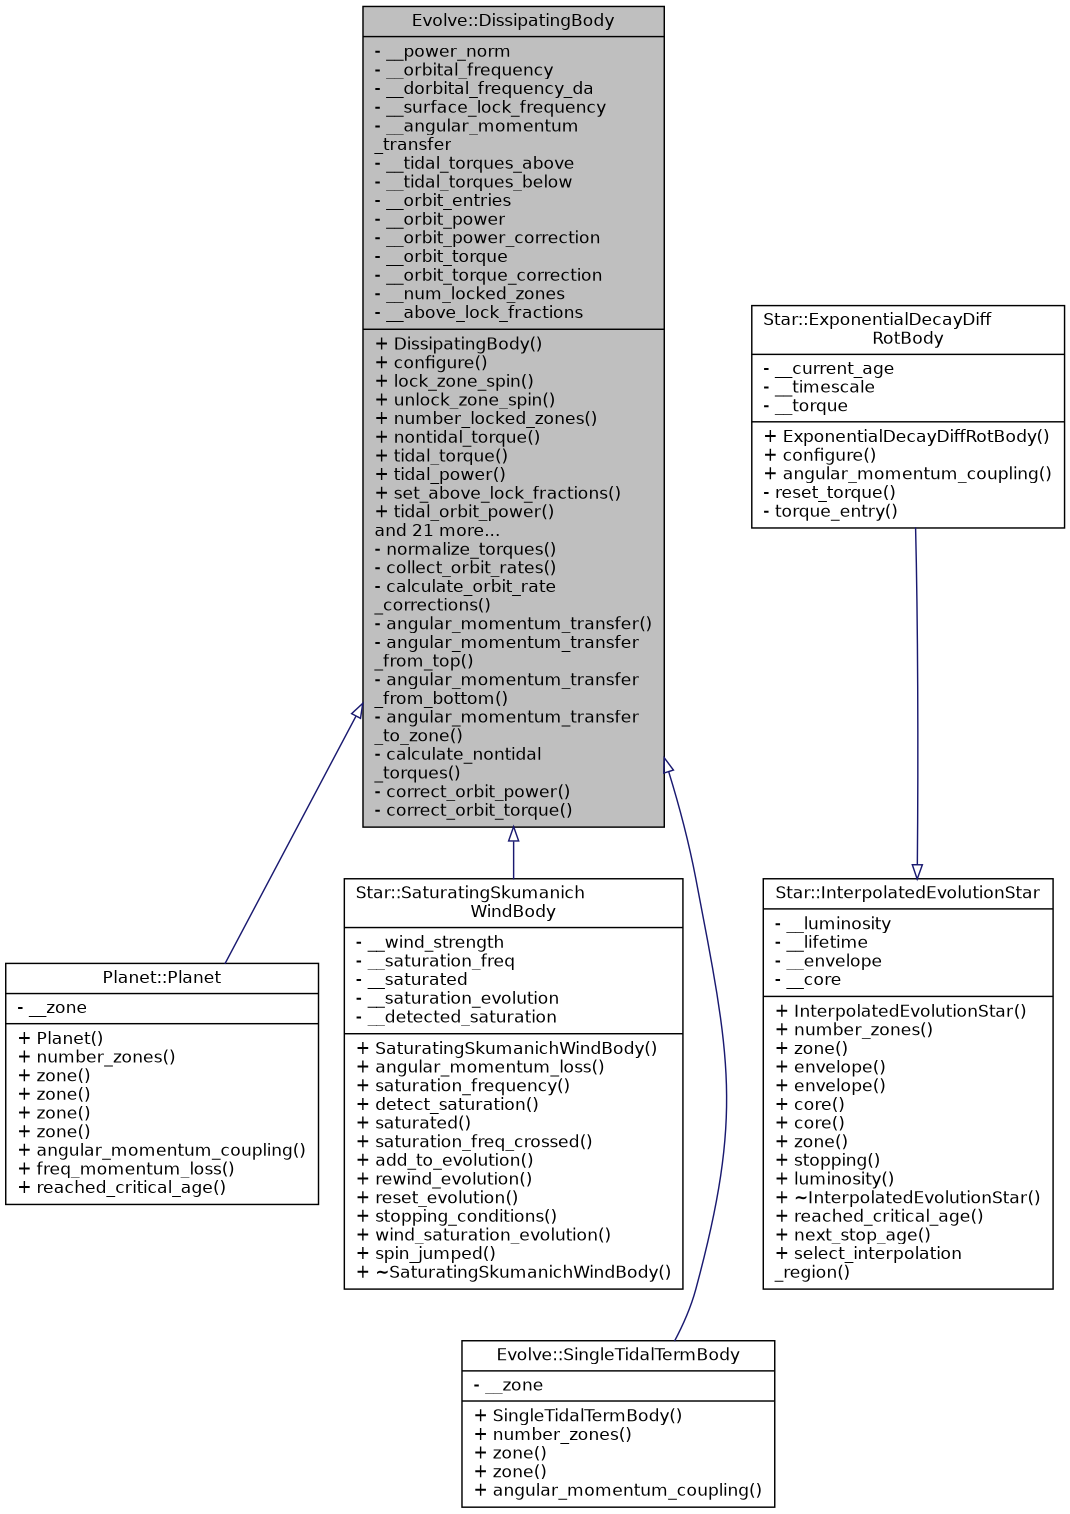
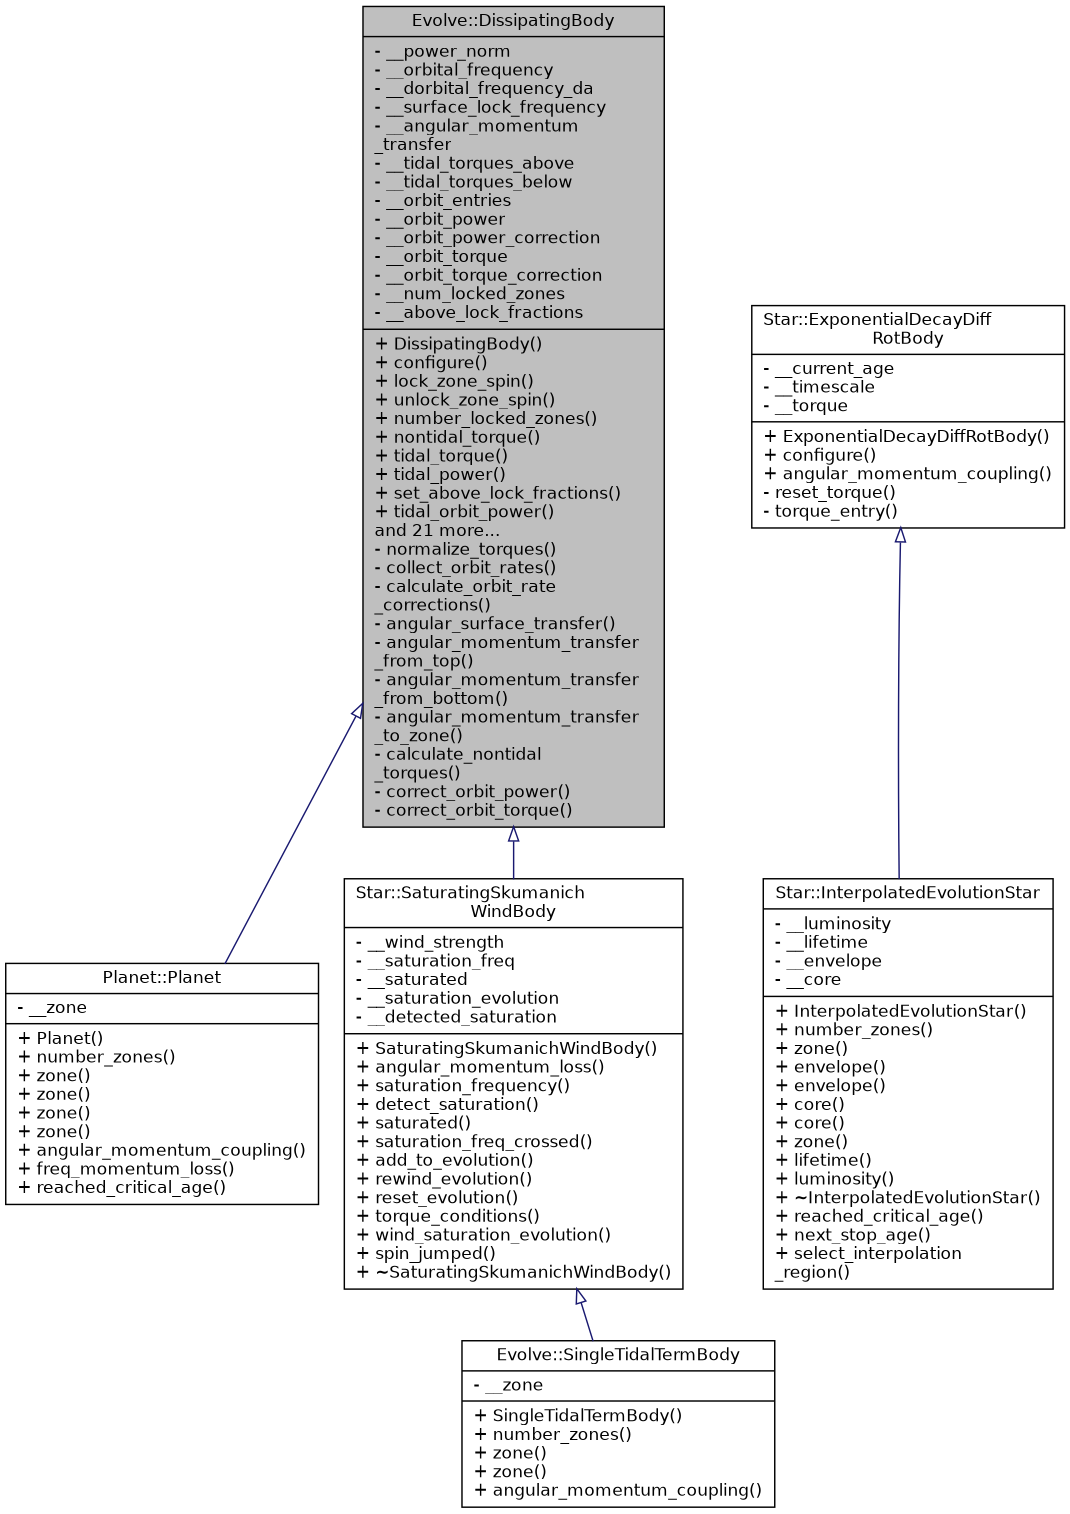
(514, 624) -> (496, 624)
(918, 696) -> (899, 711)
(724, 1057) -> (587, 1322)
(828, 1161) -> (824, 1161)
(457, 1217) -> (448, 1217)
